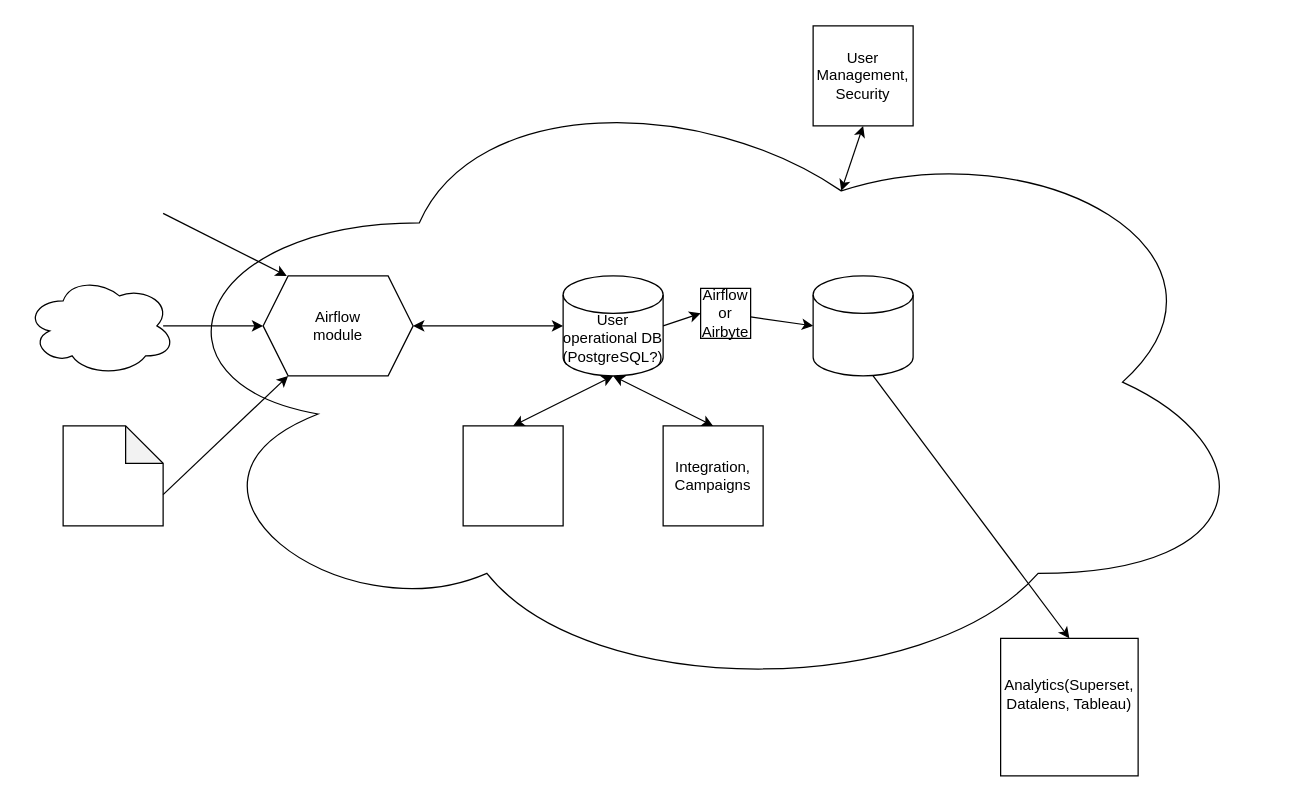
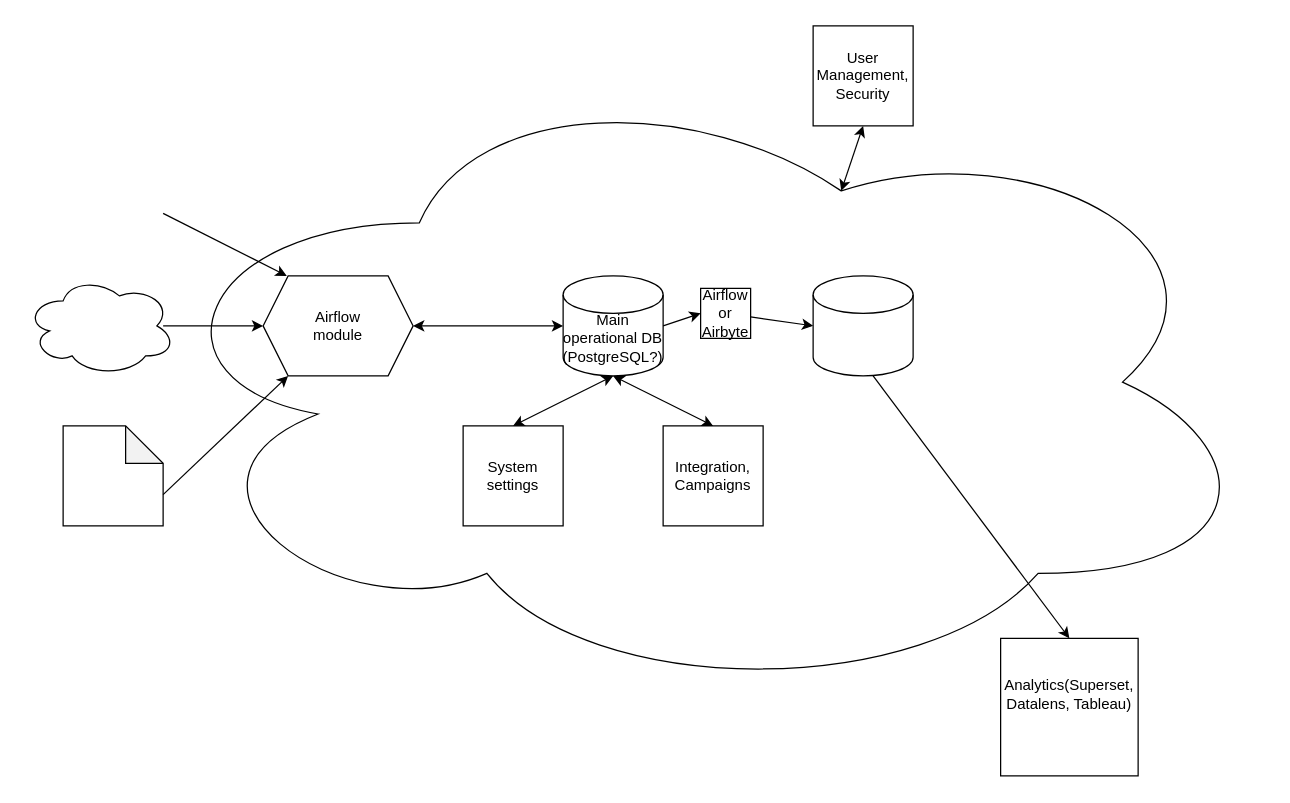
(613, 338) -> (613, 338)
none -> (513, 476)
